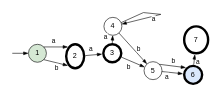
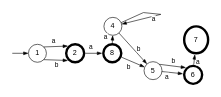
(38, 53) -> (38, 53)
(113, 53) -> (113, 53)
(75, 56) -> (75, 53)
(194, 75) -> (194, 75)
